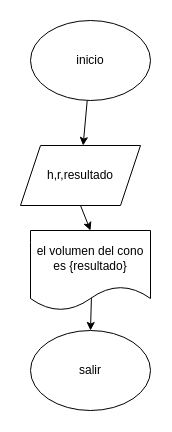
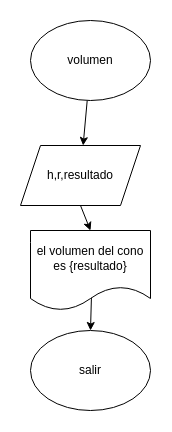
(91, 61) -> (91, 61)
